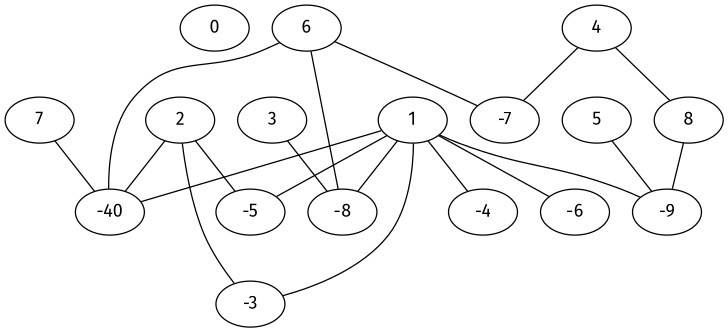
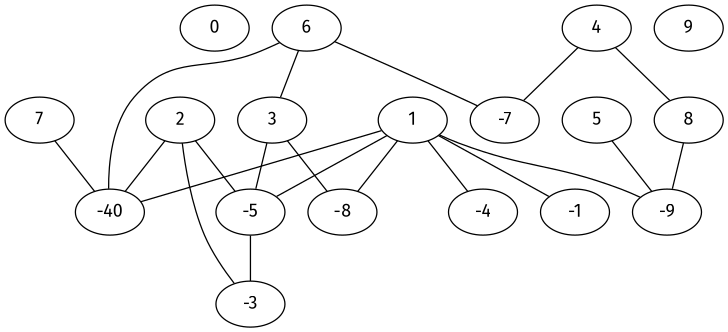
none -> (689, 28)
(325, 120) -> (290, 74)
none -> (264, 157)
(575, 212) -> (575, 212)
(379, 245) -> (250, 258)
